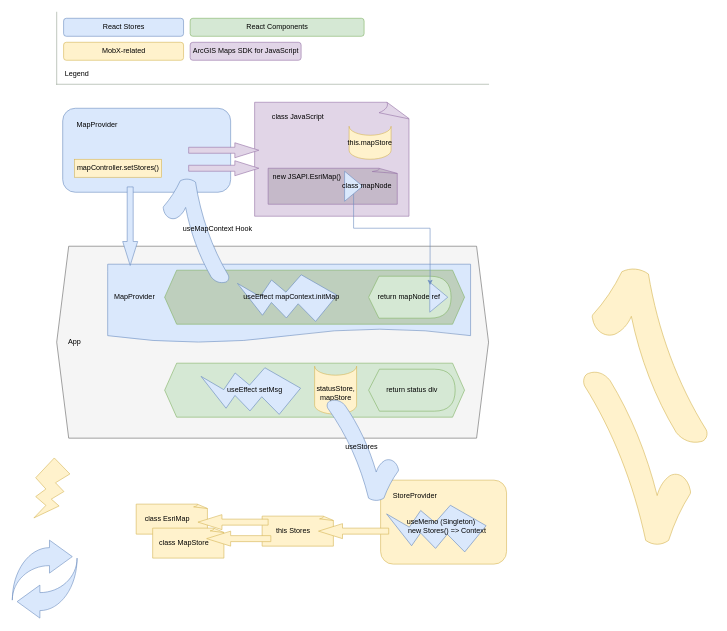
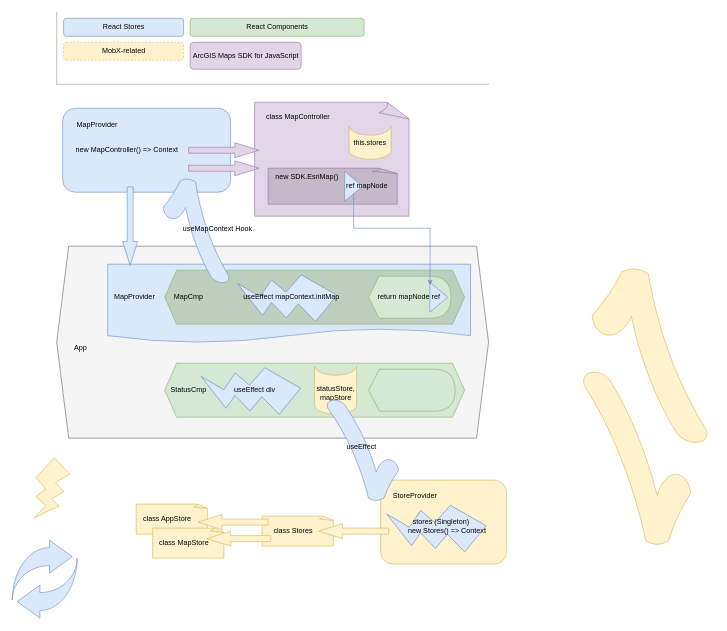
(124, 51) -> (124, 51)
(246, 51) -> (246, 56)
(101, 74) -> none
(298, 117) -> (298, 117)
(370, 143) -> (370, 143)
none -> (132, 150)
(118, 168) -> none
(307, 177) -> (307, 177)
(367, 186) -> (367, 186)
none -> (189, 297)
(75, 342) -> (81, 348)
none -> (189, 390)
(255, 390) -> (255, 390)
(412, 390) -> none
(362, 447) -> (362, 447)
(167, 519) -> (167, 519)
(441, 522) -> (441, 522)
(293, 531) -> (293, 531)
